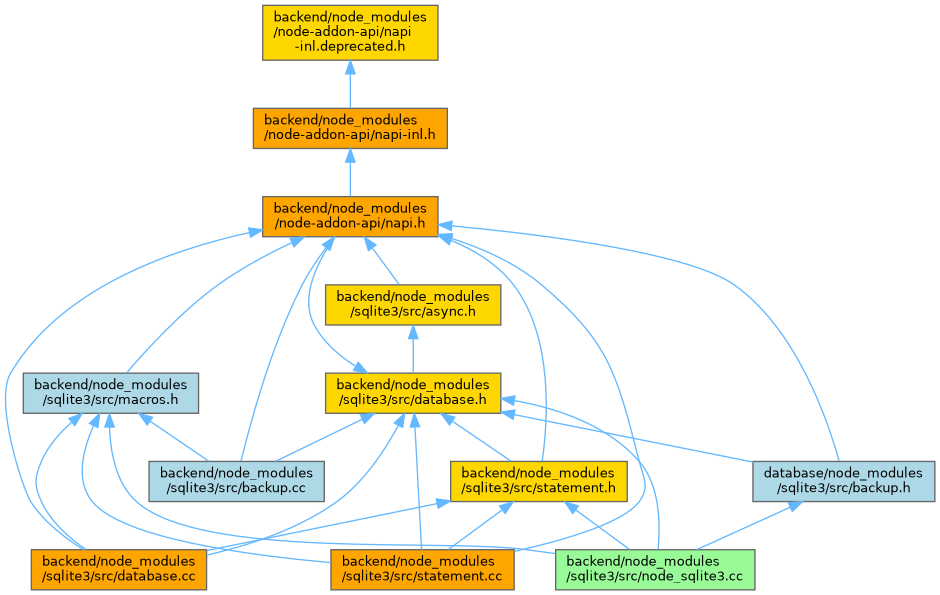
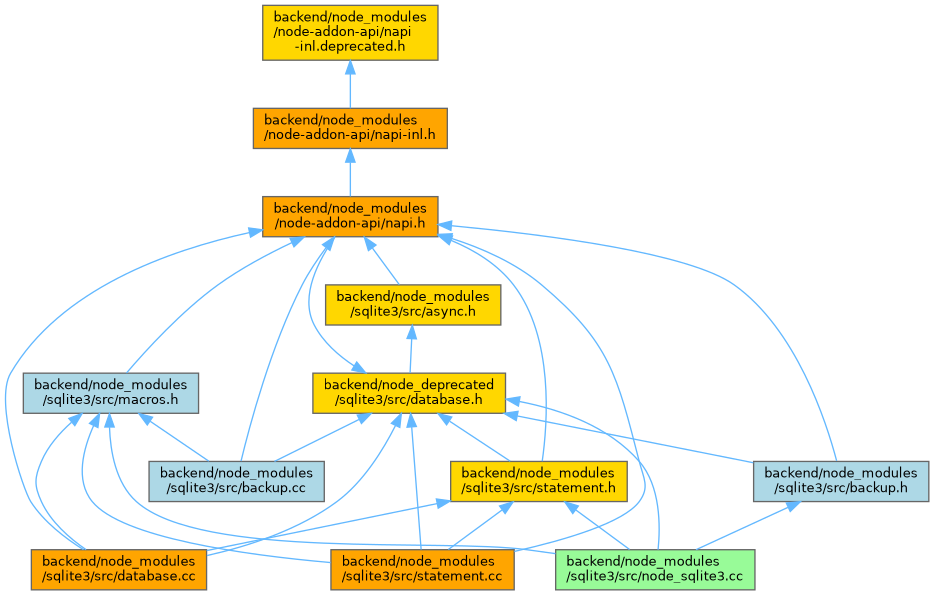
(413, 393) -> (409, 393)
(844, 481) -> (841, 481)
